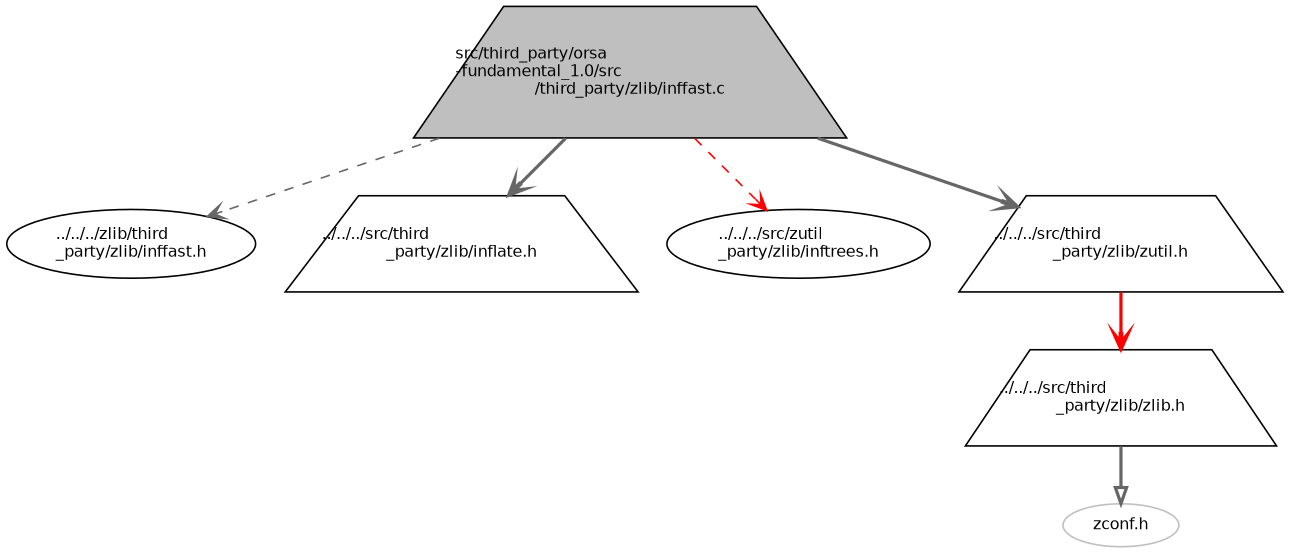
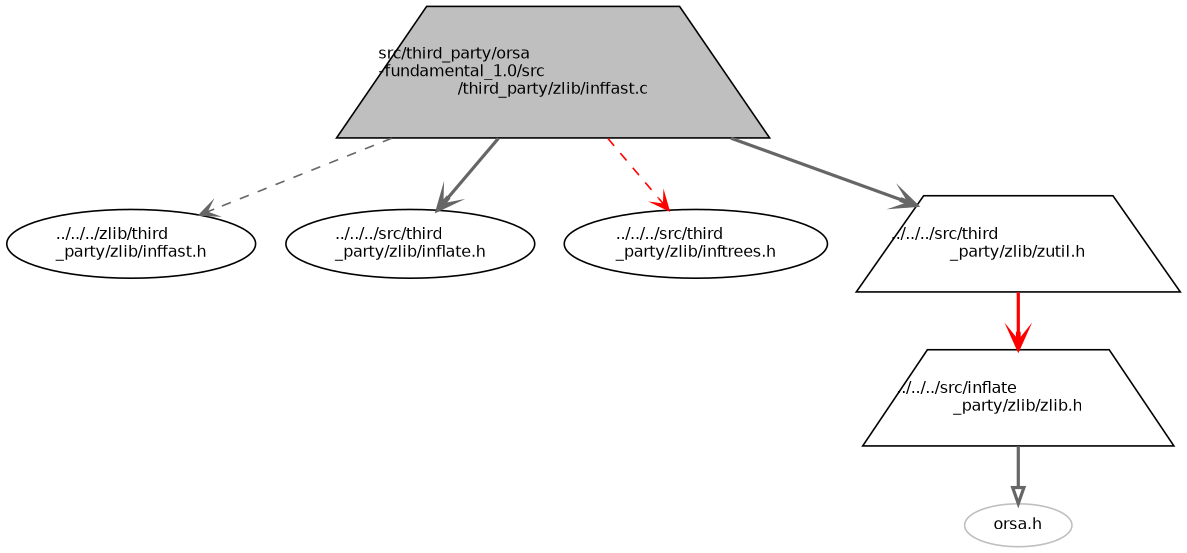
(462, 244) -> (410, 244)
(799, 244) -> (696, 244)
(1121, 398) -> (1018, 398)
(1121, 525) -> (1018, 525)
